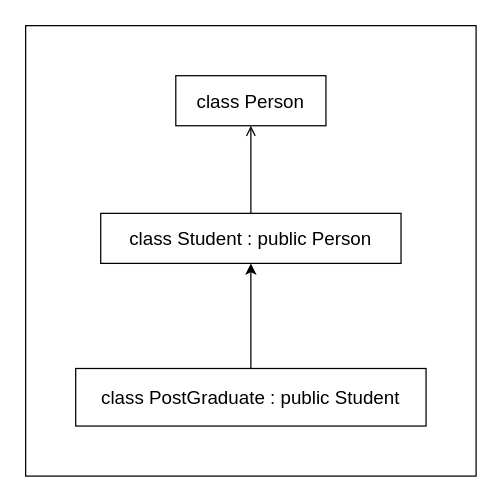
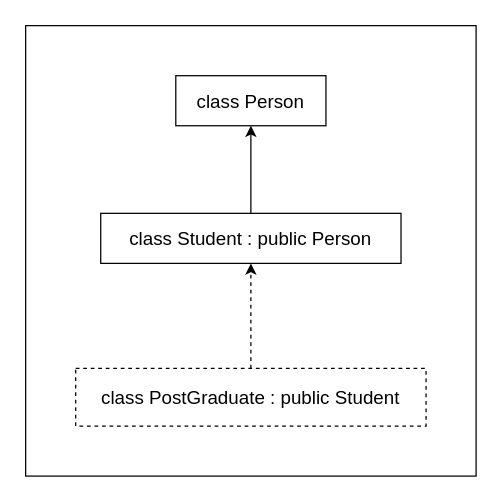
(251, 133) -> (251, 136)
(251, 320) -> (251, 320)
(251, 397) -> (251, 397)
